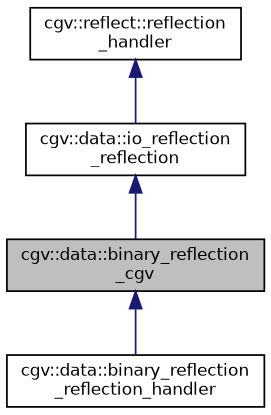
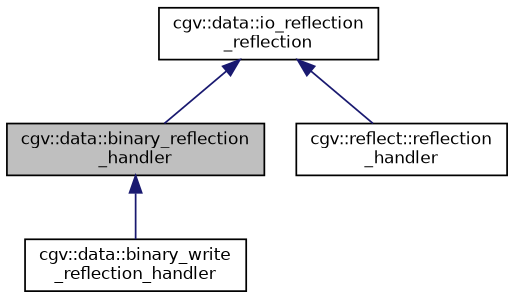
(136, 100) -> (342, 97)
(136, 265) -> (136, 149)
(136, 381) -> (136, 265)
